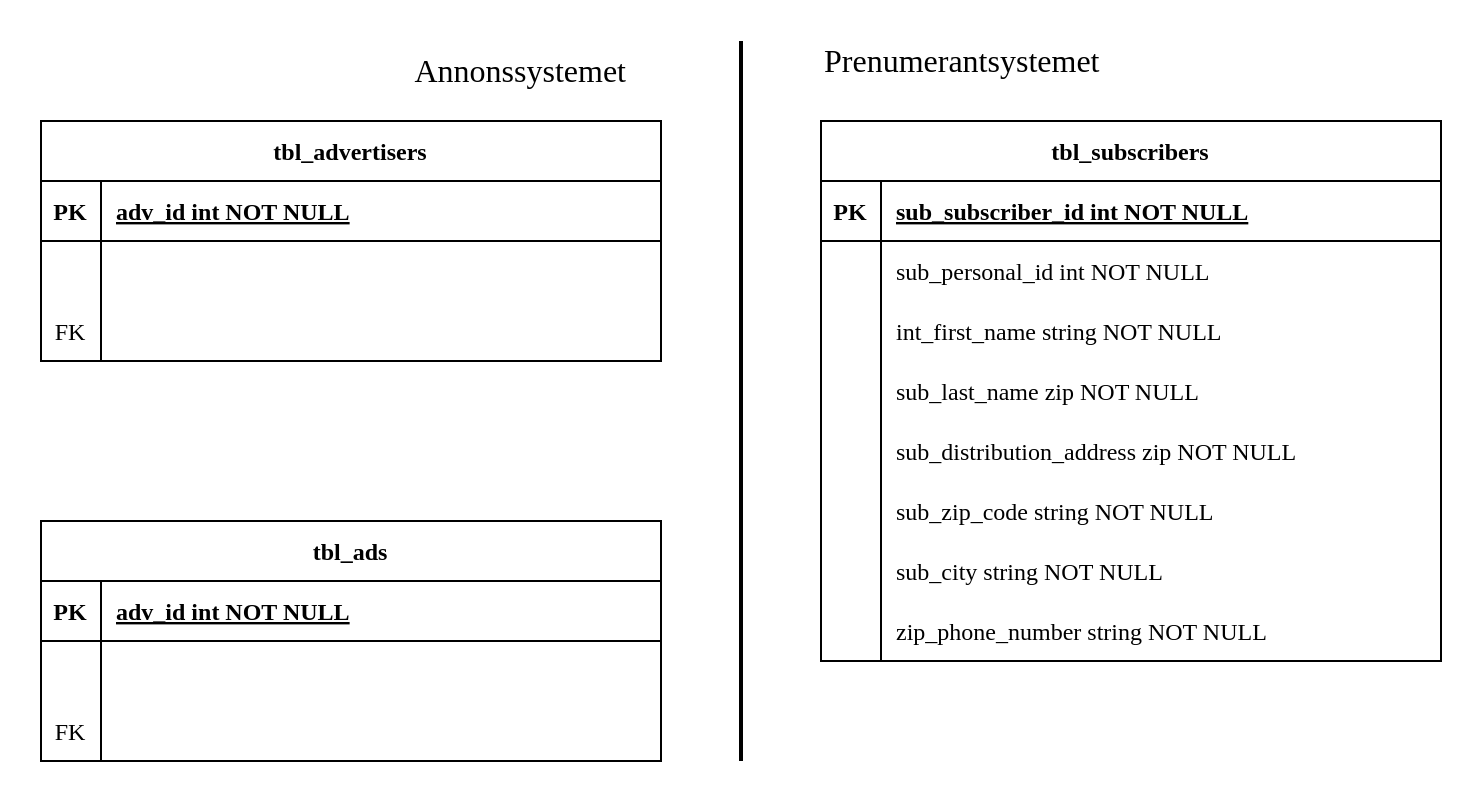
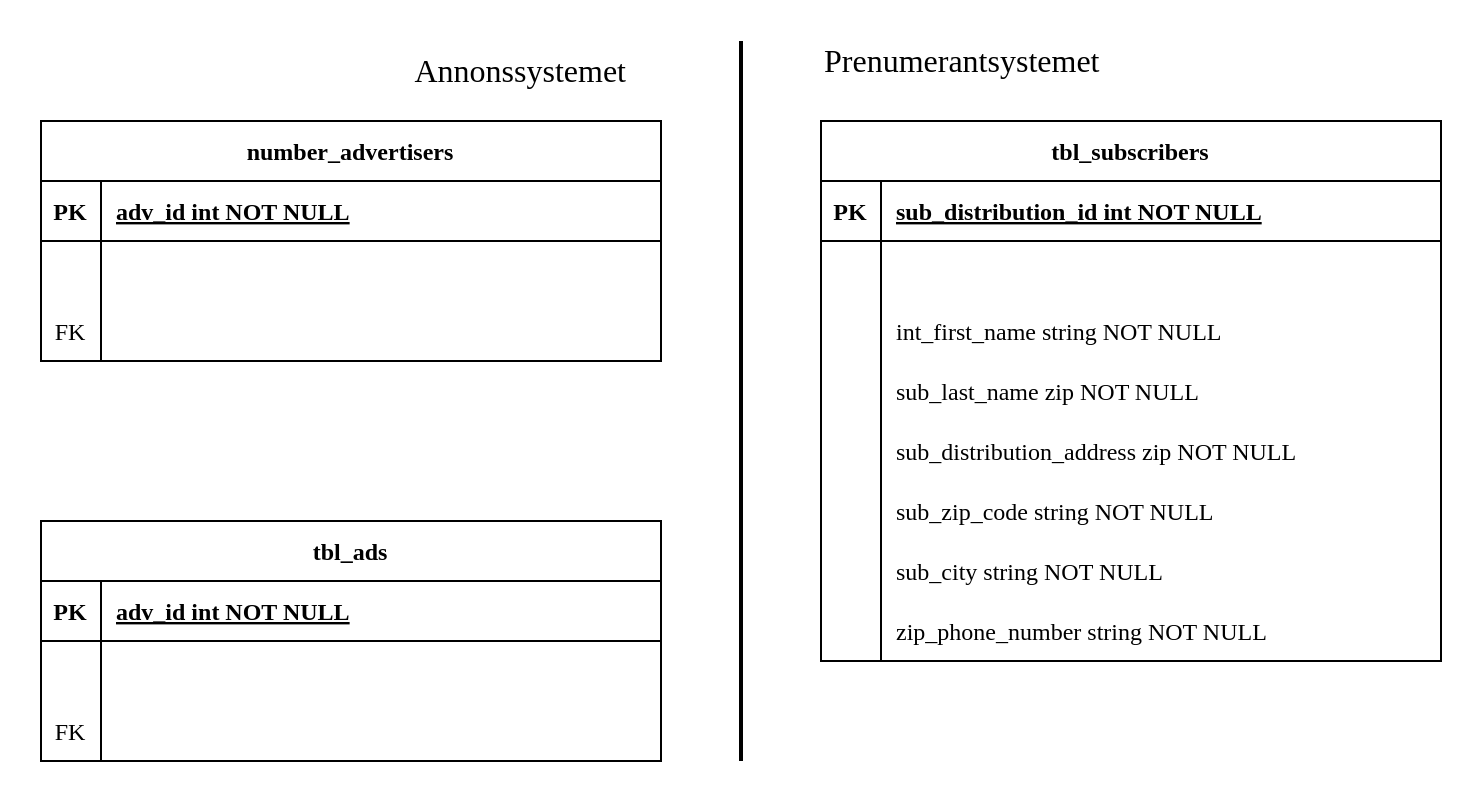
(350, 152) -> (350, 152)
(1079, 212) -> (1086, 212)
(1161, 271) -> none
